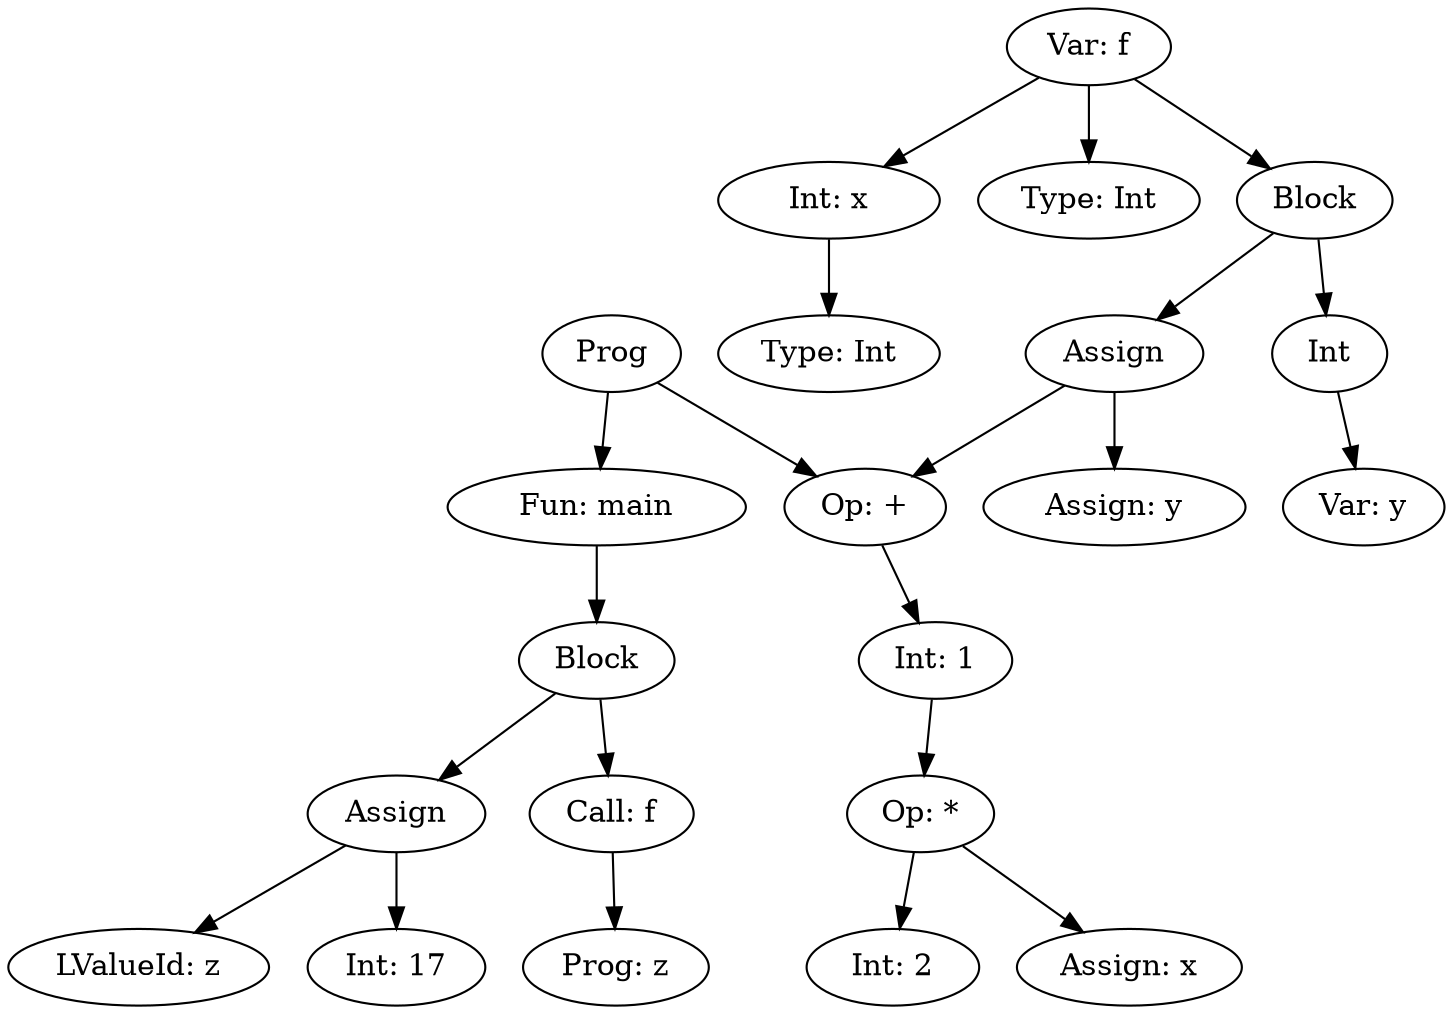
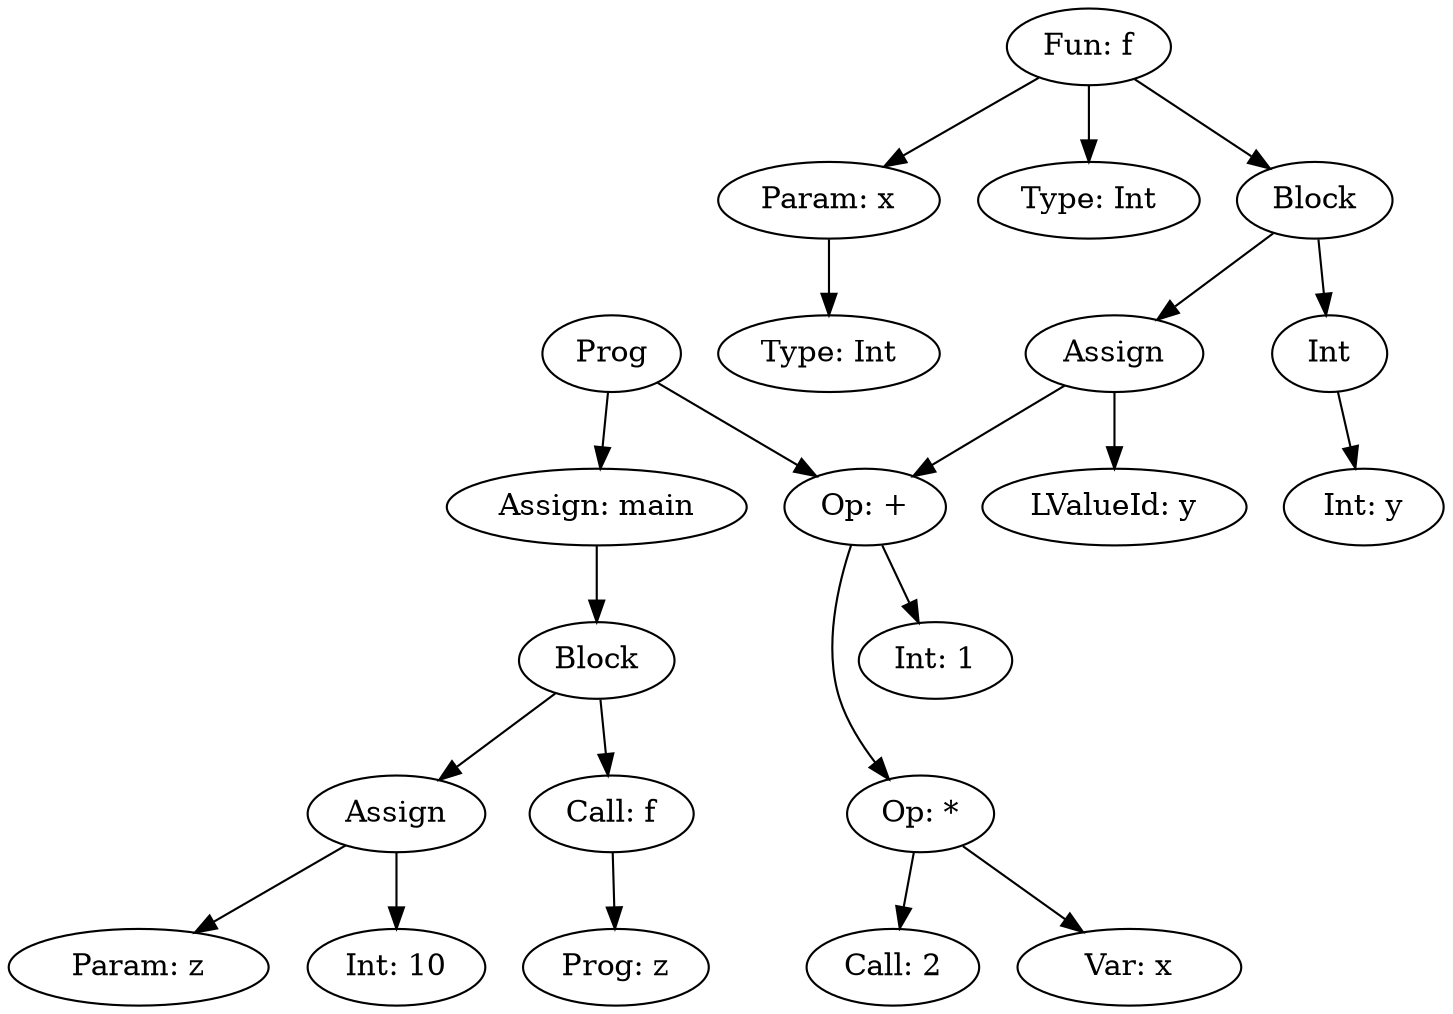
(1089, 47) -> (1089, 47)
(829, 200) -> (829, 200)
(597, 507) -> (597, 507)
(1114, 507) -> (1114, 507)
(1364, 507) -> (1364, 507)
(929, 727) -> (833, 658)
(139, 967) -> (139, 967)
(396, 967) -> (396, 967)
(893, 967) -> (893, 967)
(1129, 967) -> (1129, 967)
